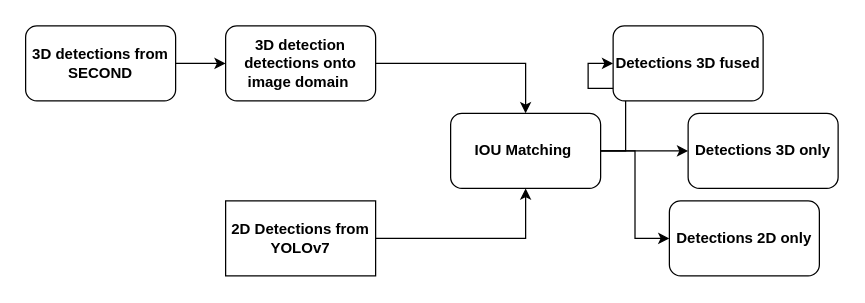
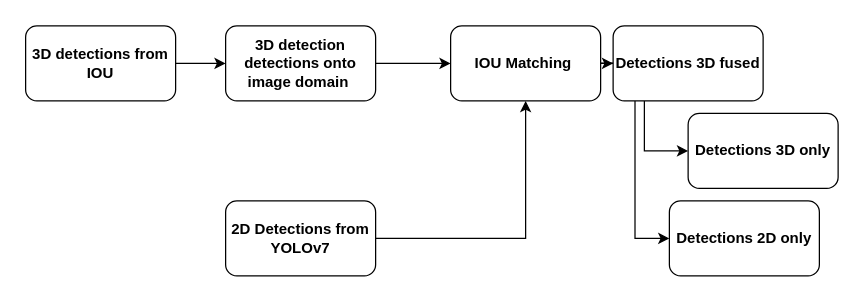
(101, 63) -> (101, 63)
(526, 151) -> (526, 63)
(301, 238) -> (301, 238)
